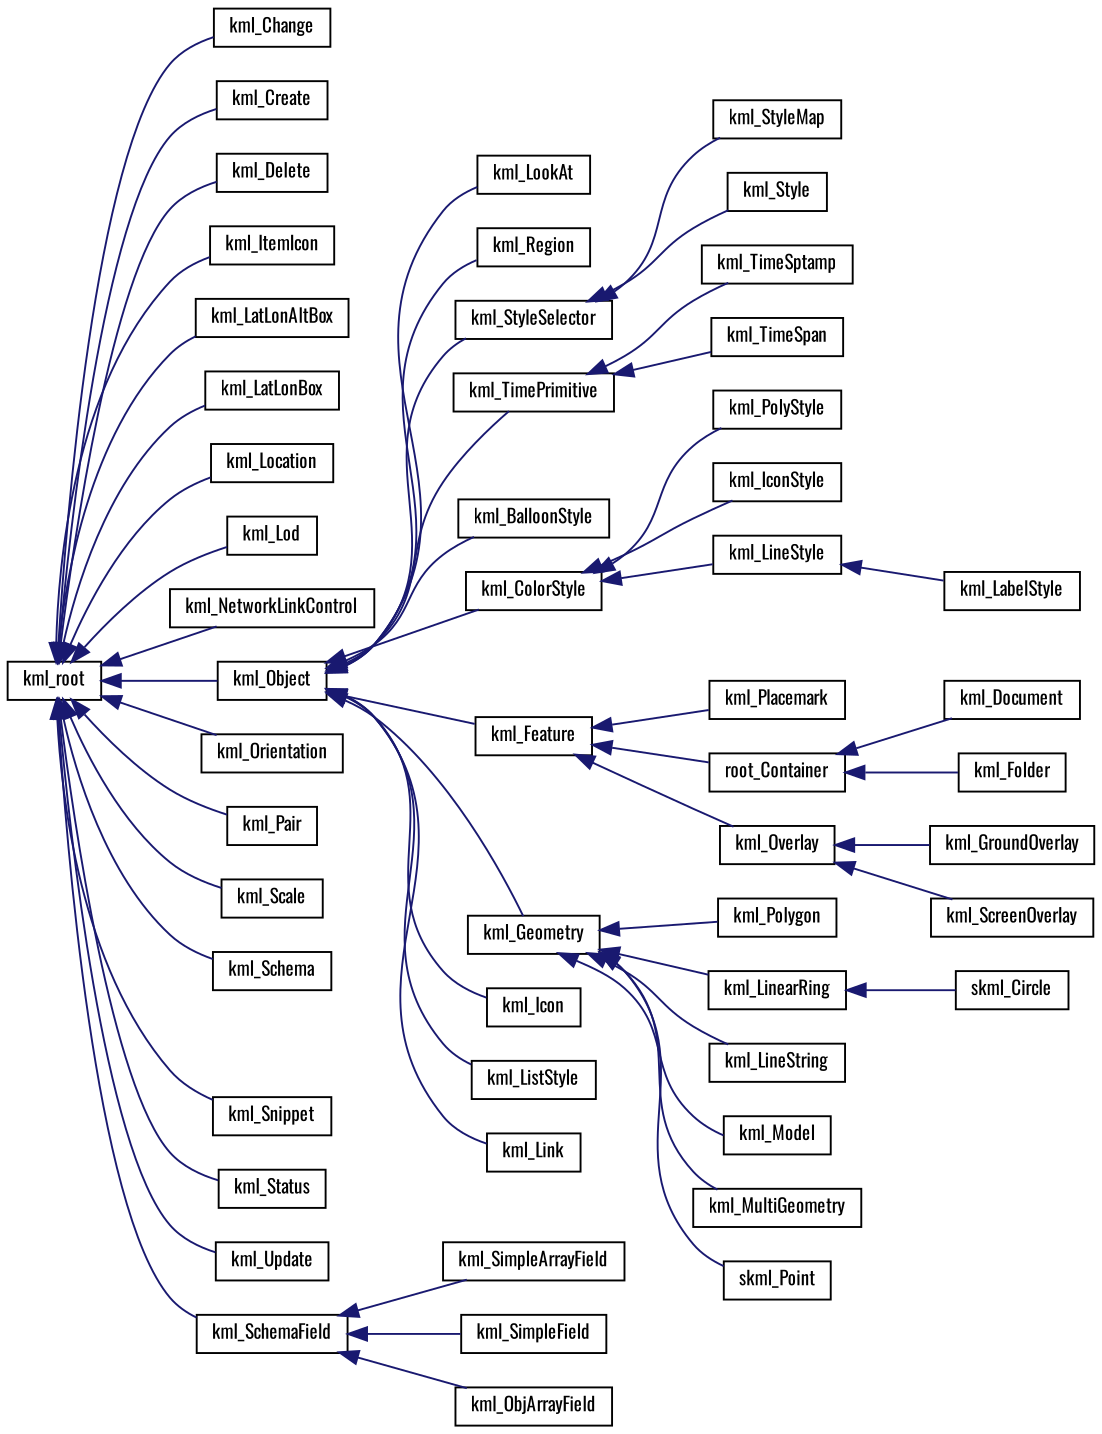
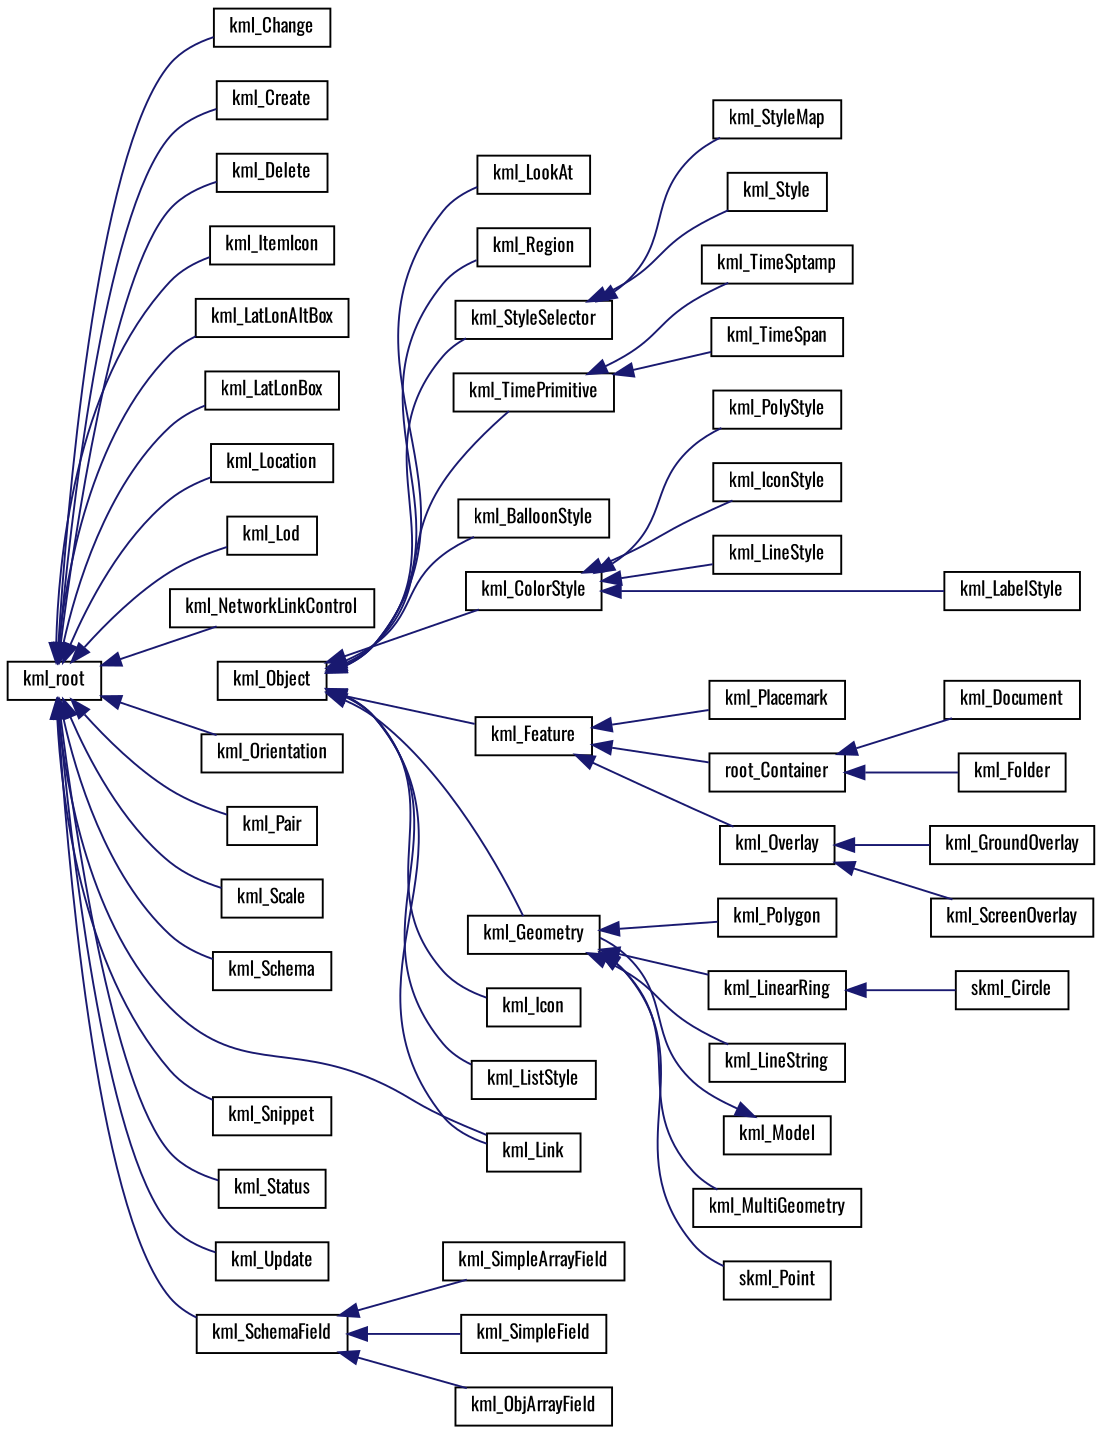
(902, 574) -> (783, 591)
(169, 681) -> (182, 1018)
(675, 1093) -> (672, 1055)
